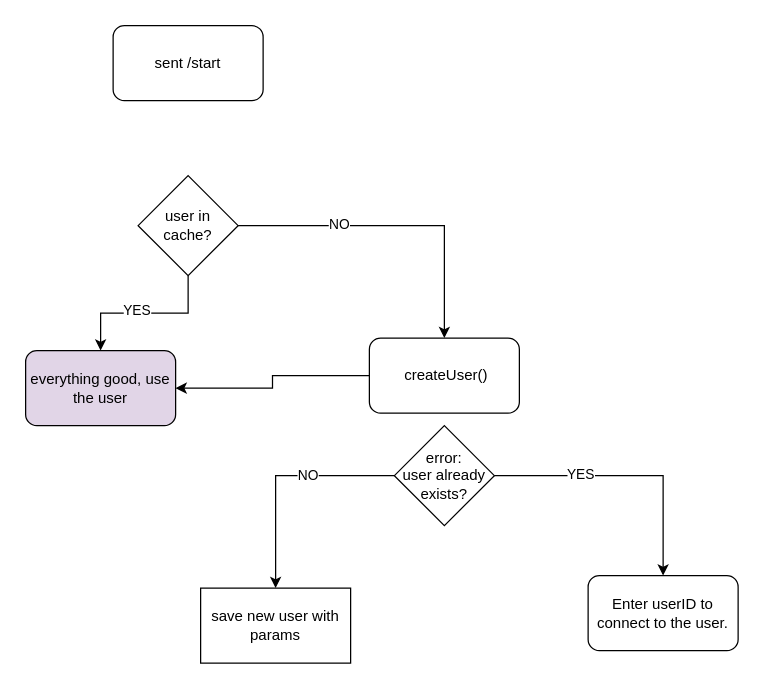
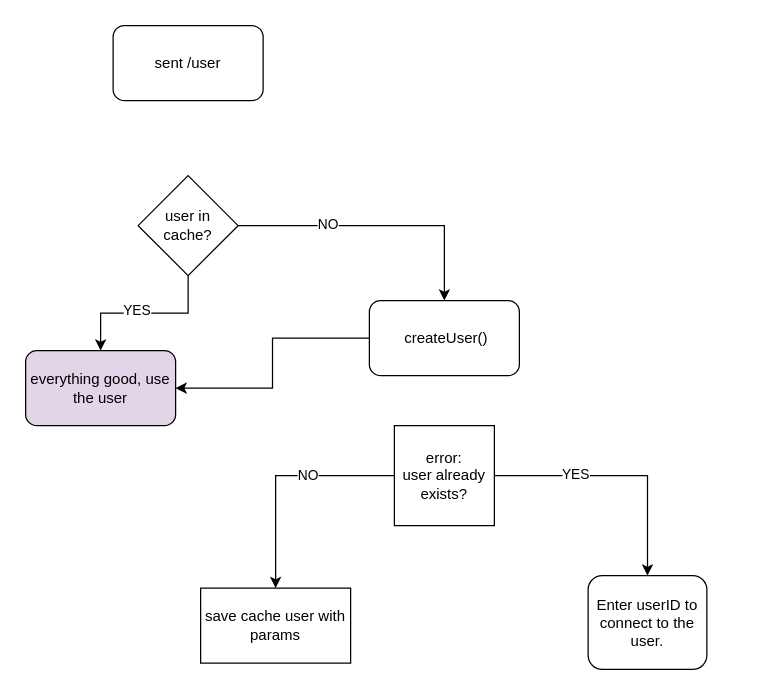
(188, 63) -> (188, 63)
(444, 376) -> (444, 338)
(444, 476) -> (444, 476)
(663, 613) -> (648, 623)
(276, 626) -> (276, 626)
